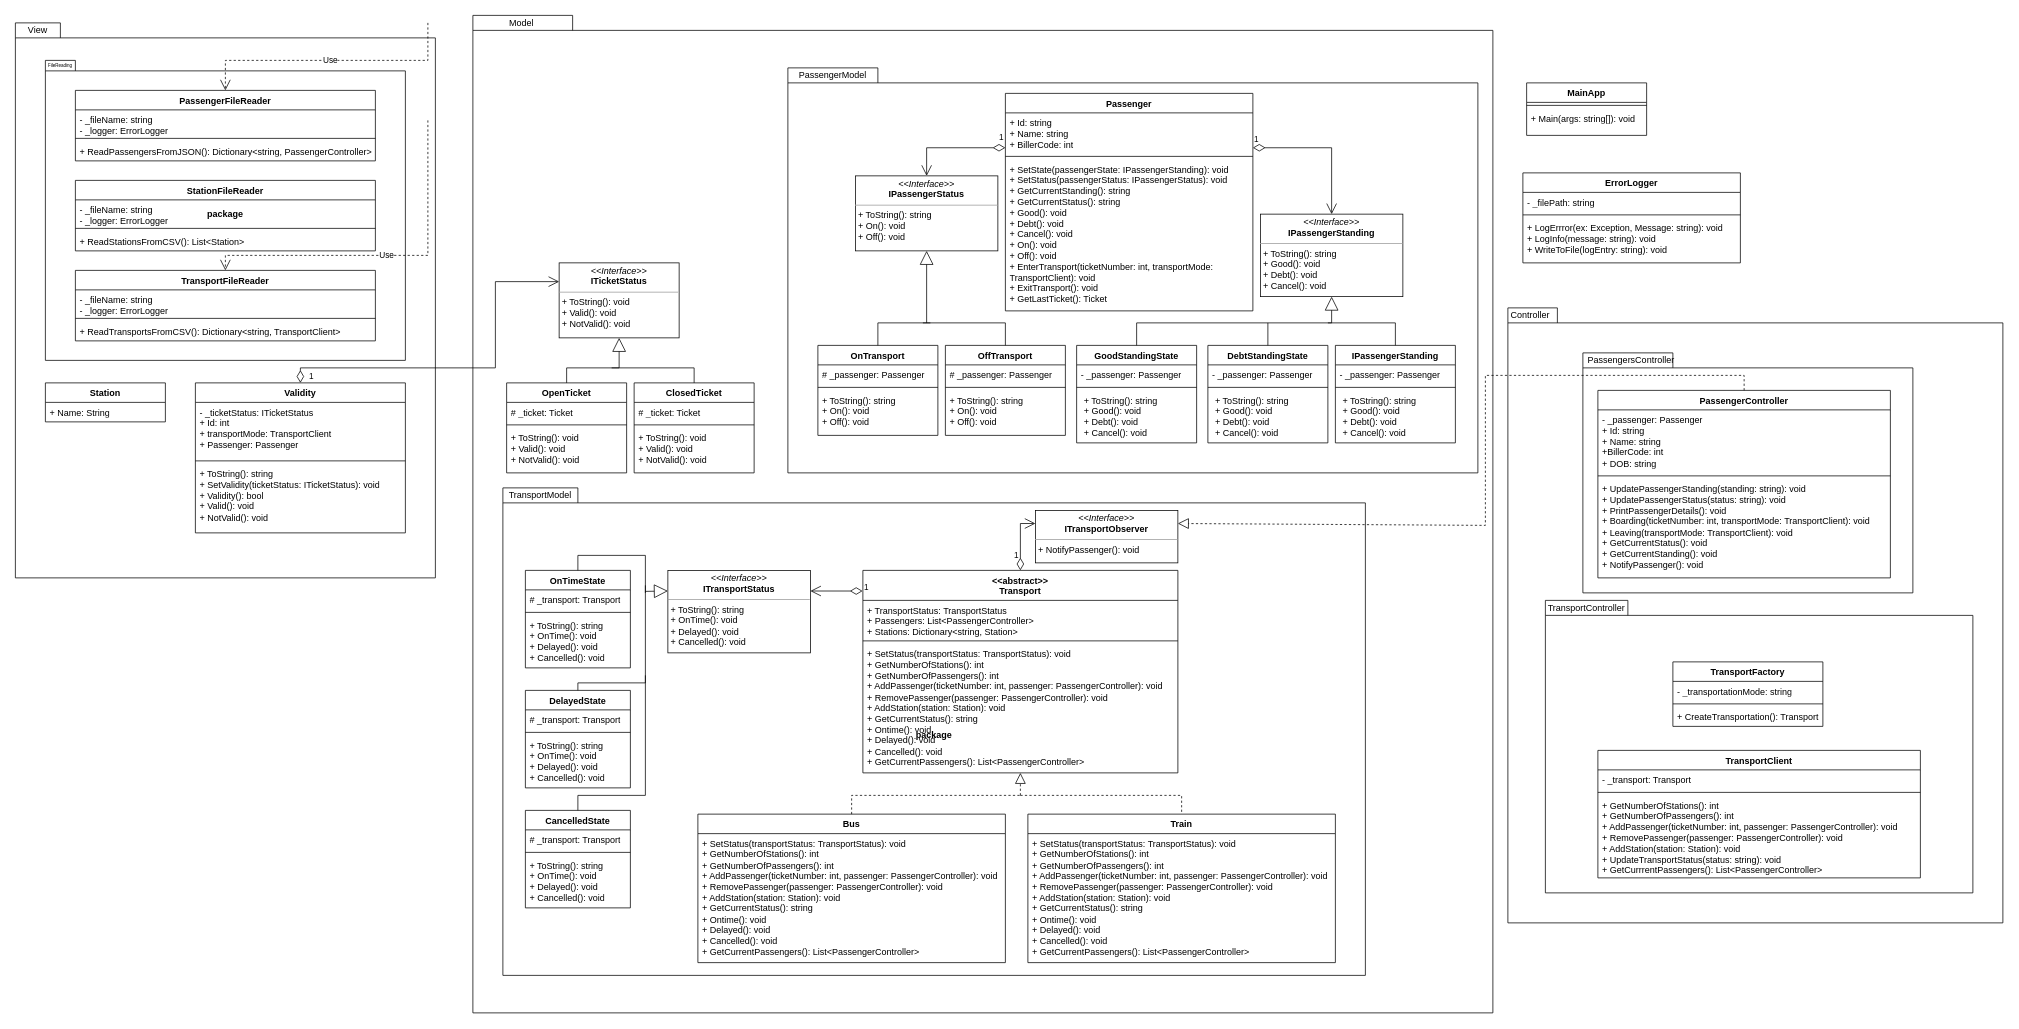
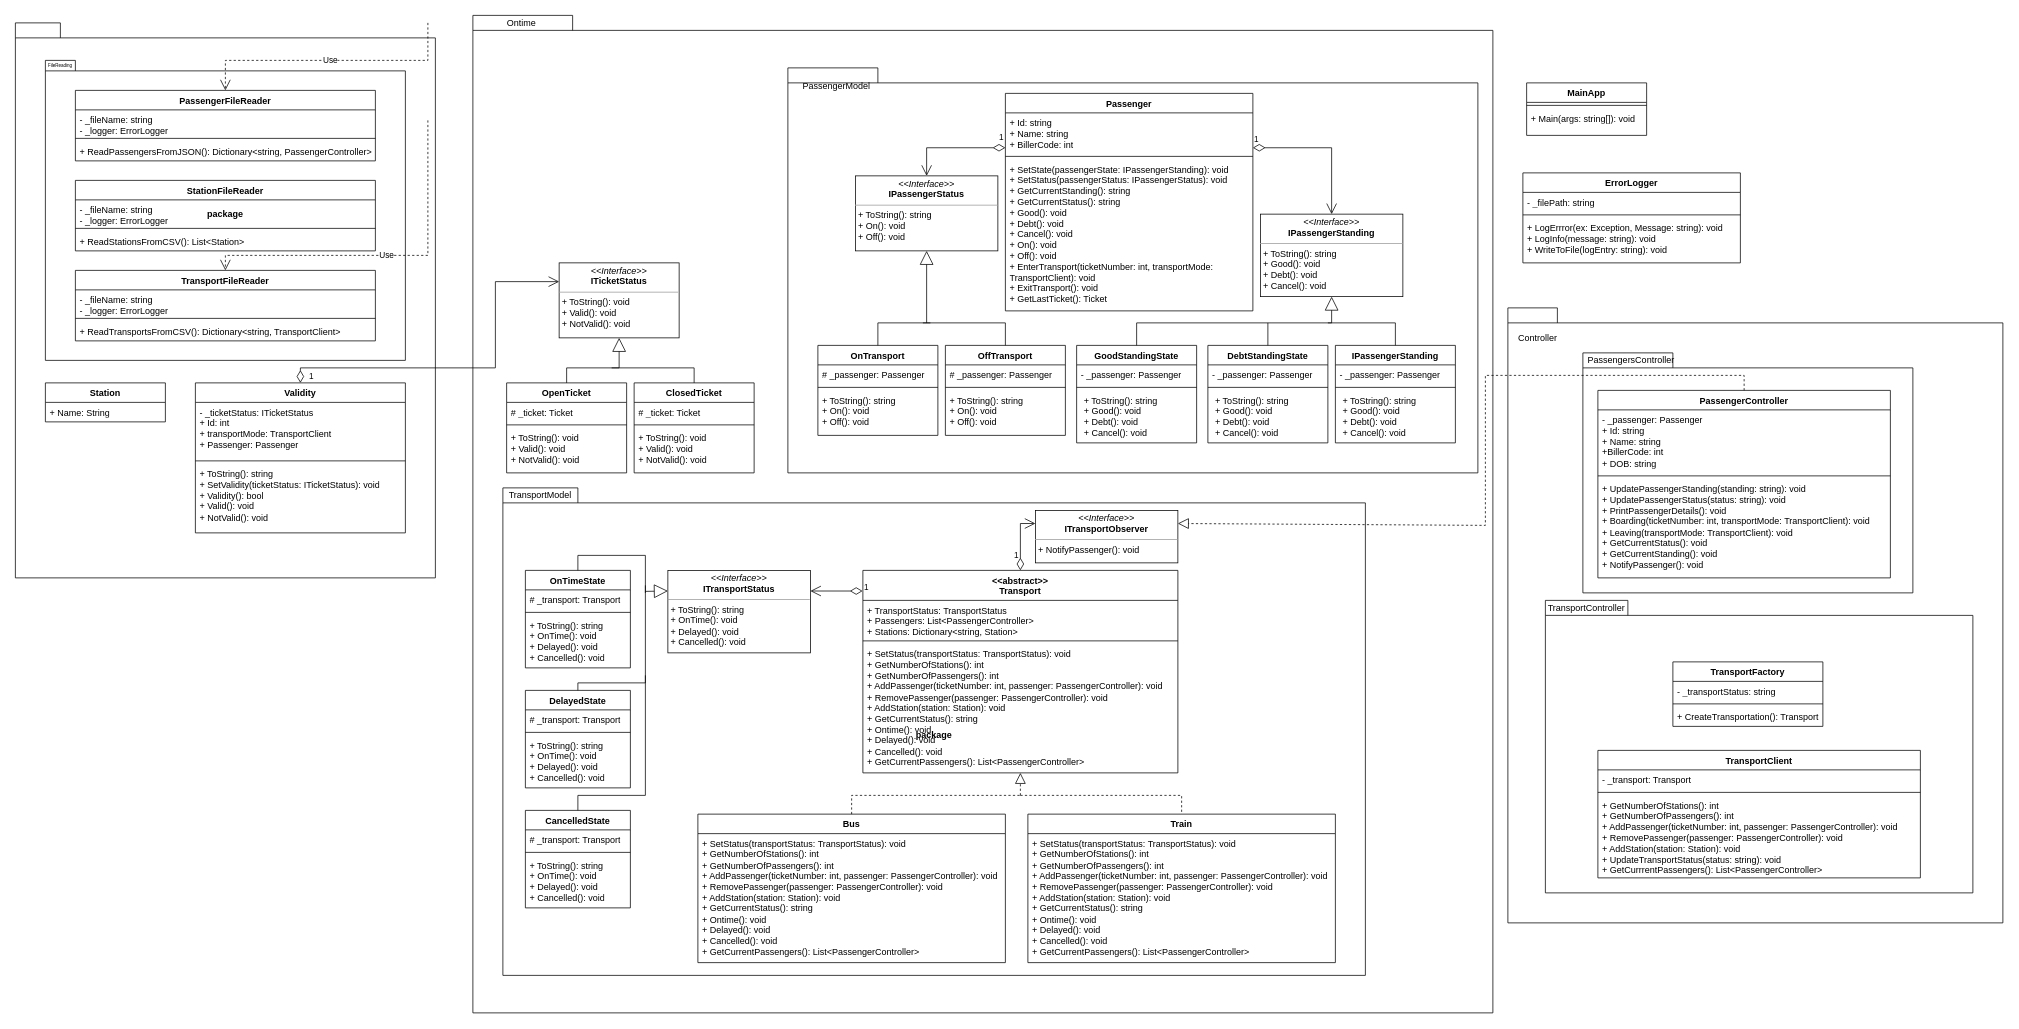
(522, 23) -> (522, 23)
(38, 30) -> none
(833, 75) -> (837, 87)
(1530, 315) -> (1538, 338)
(1745, 692) -> (1738, 692)
